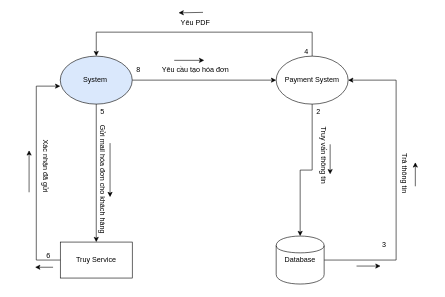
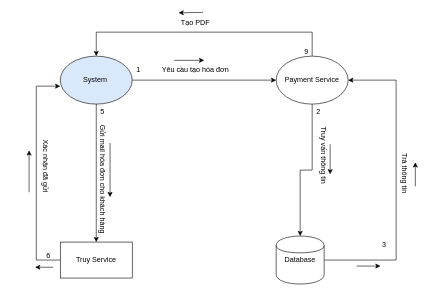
(196, 23) -> (196, 23)
(307, 52) -> (307, 52)
(139, 70) -> (139, 70)
(312, 80) -> (312, 80)
